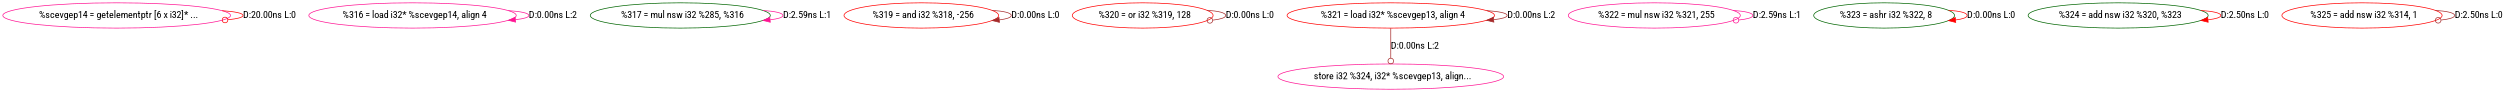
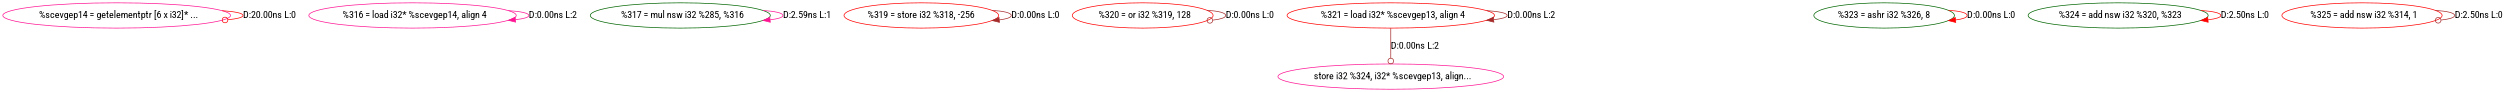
(921, 15) -> (921, 15)
(1654, 15) -> none
(1884, 15) -> (1884, 15)
